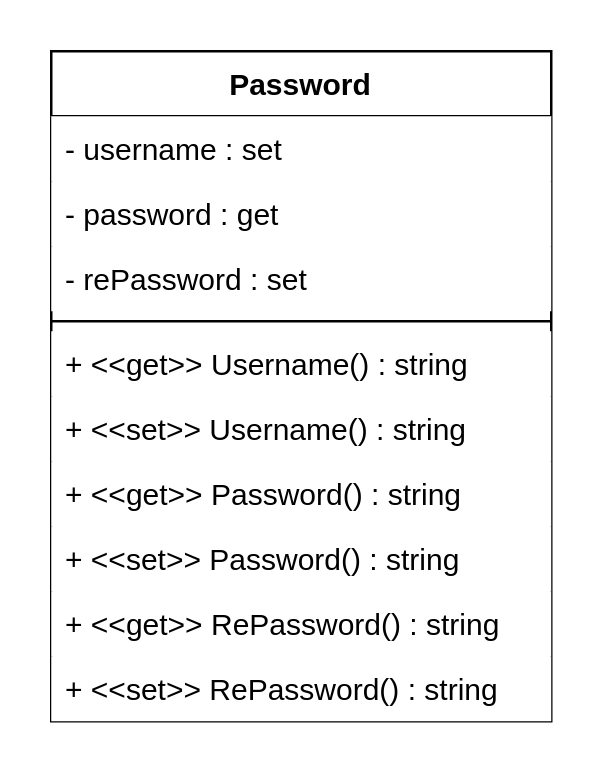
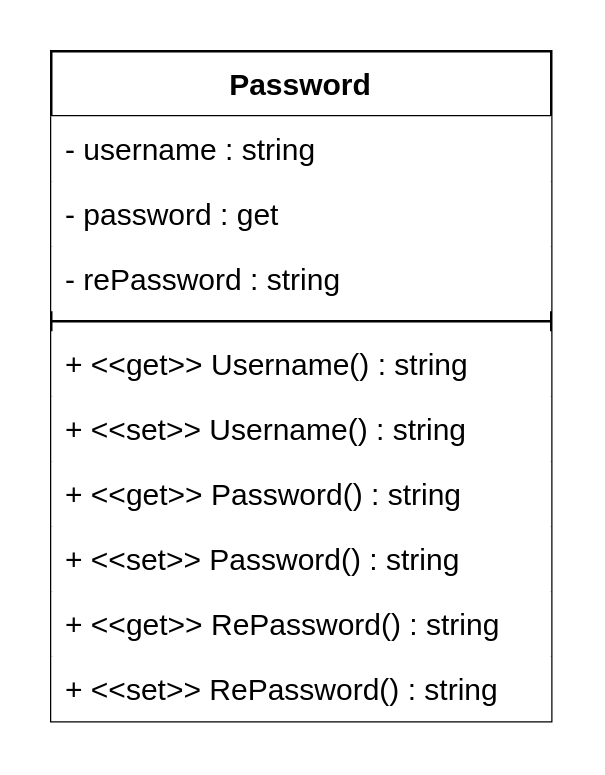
(184, 150) -> (205, 150)
(201, 280) -> (222, 280)
